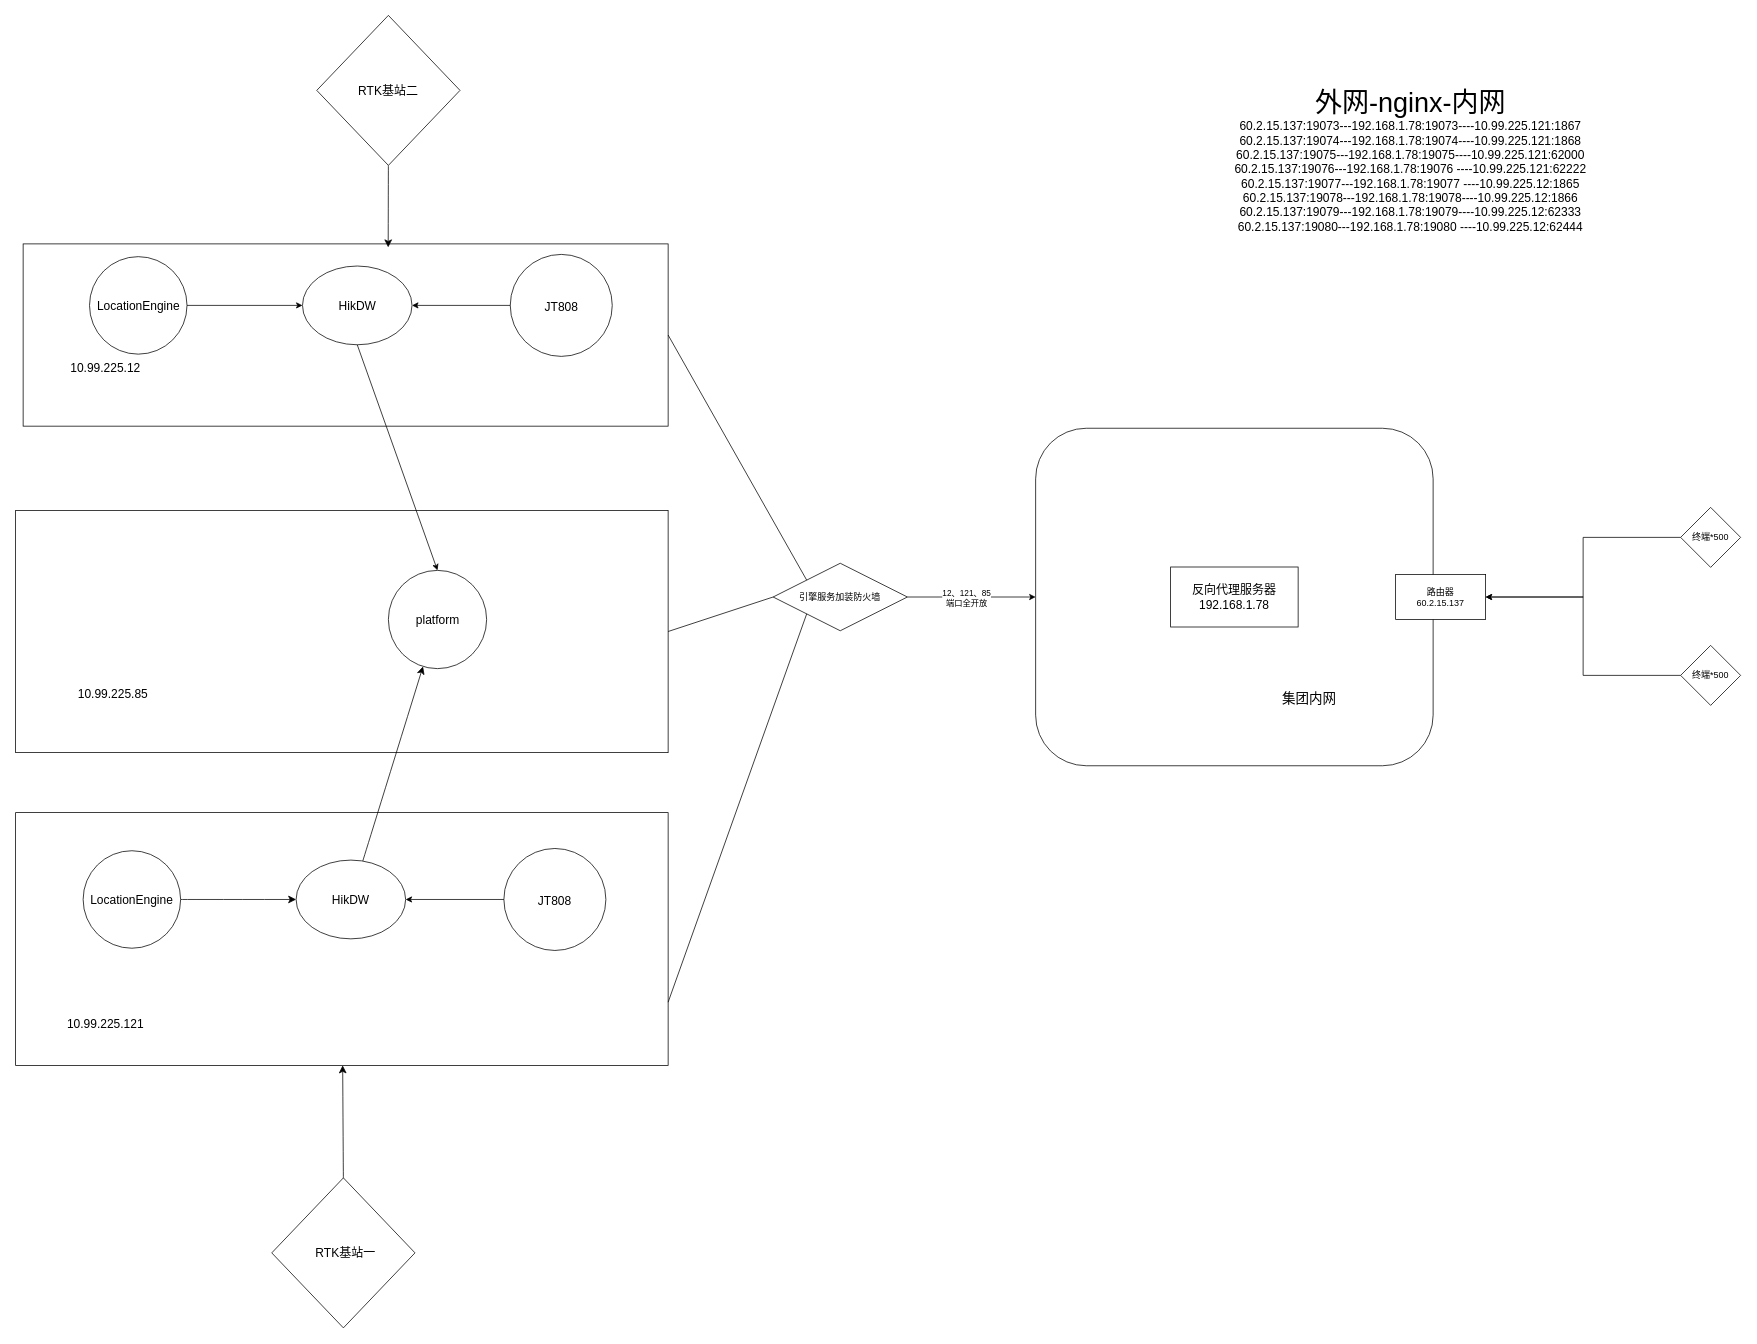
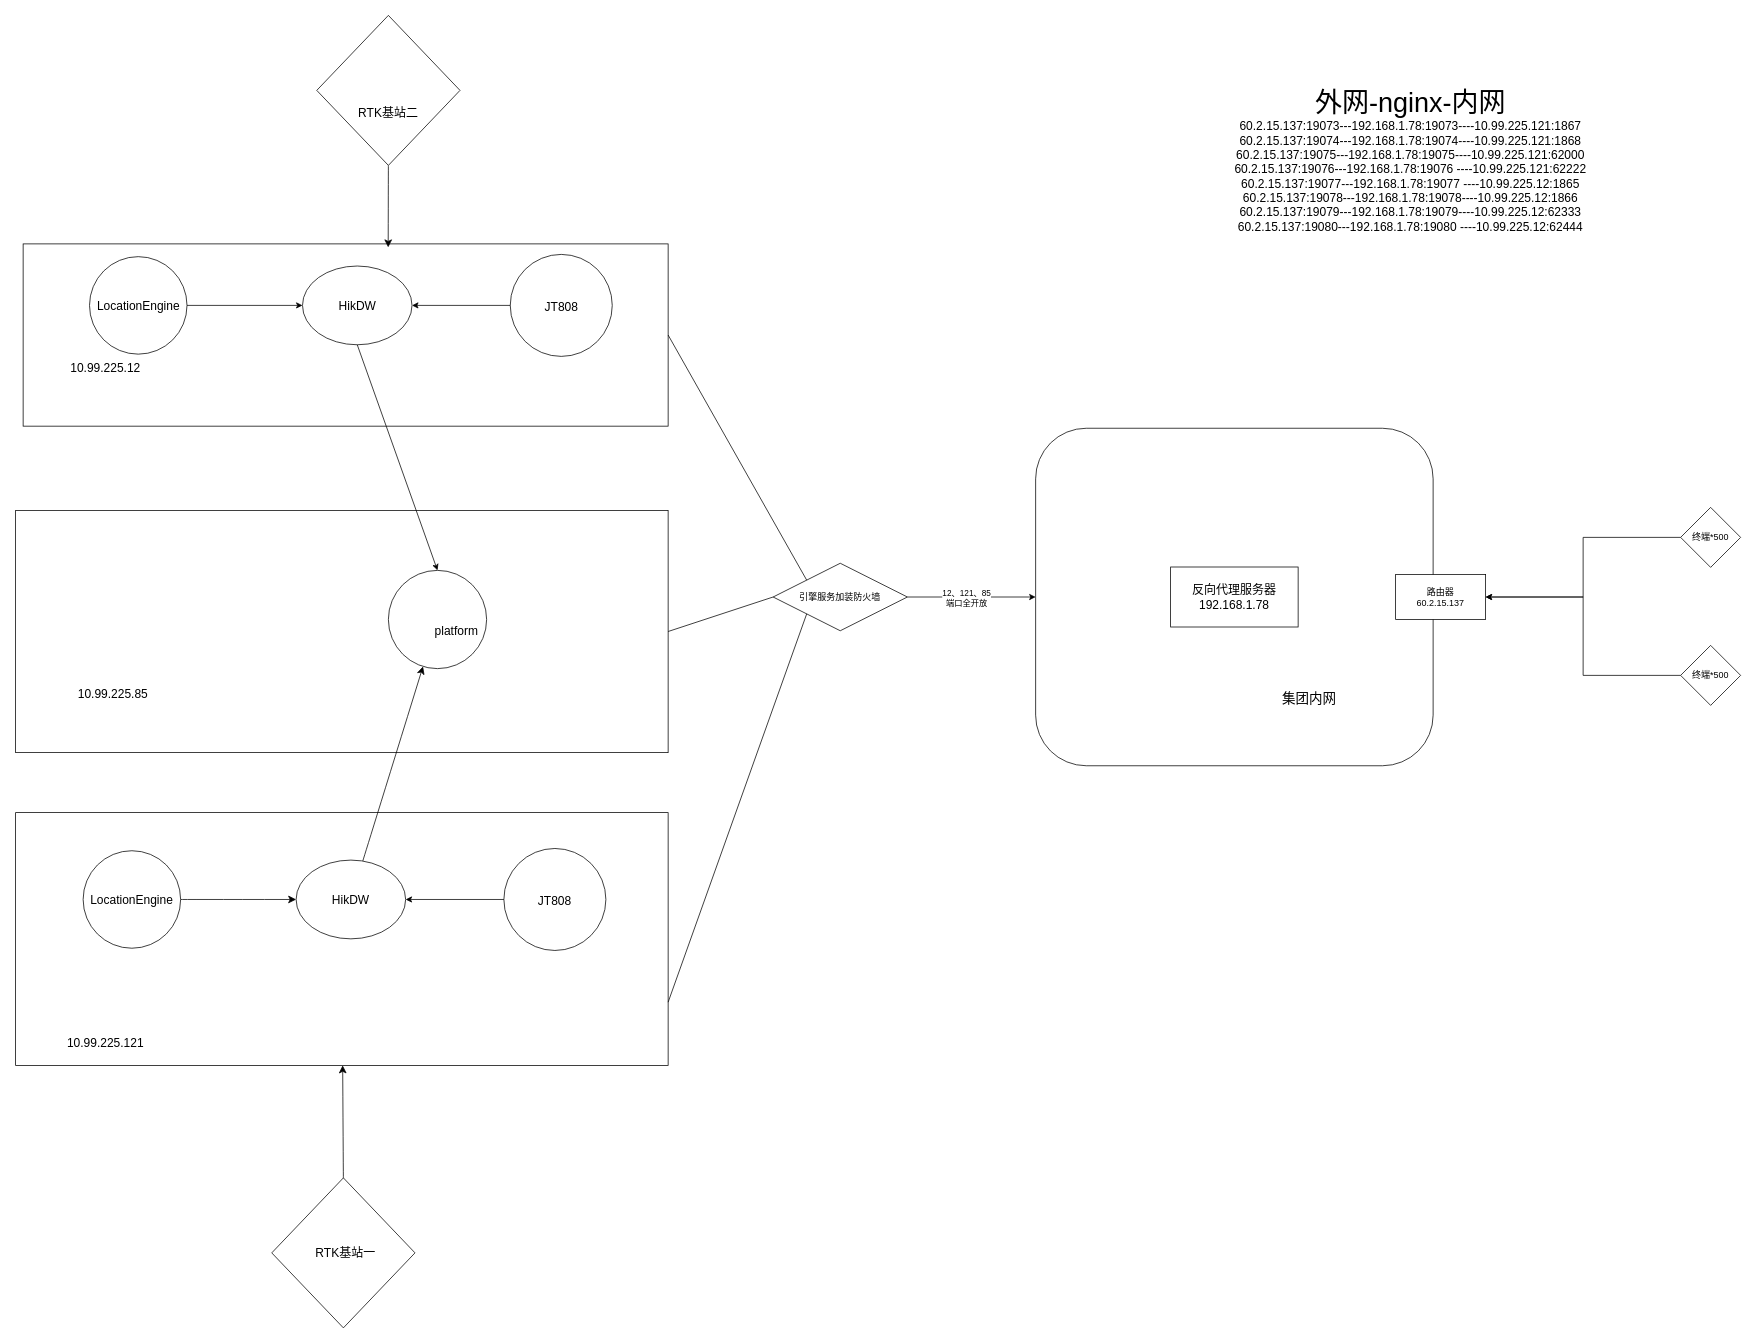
(388, 90) -> (388, 113)
(437, 620) -> (456, 631)
(105, 1024) -> (105, 1043)
